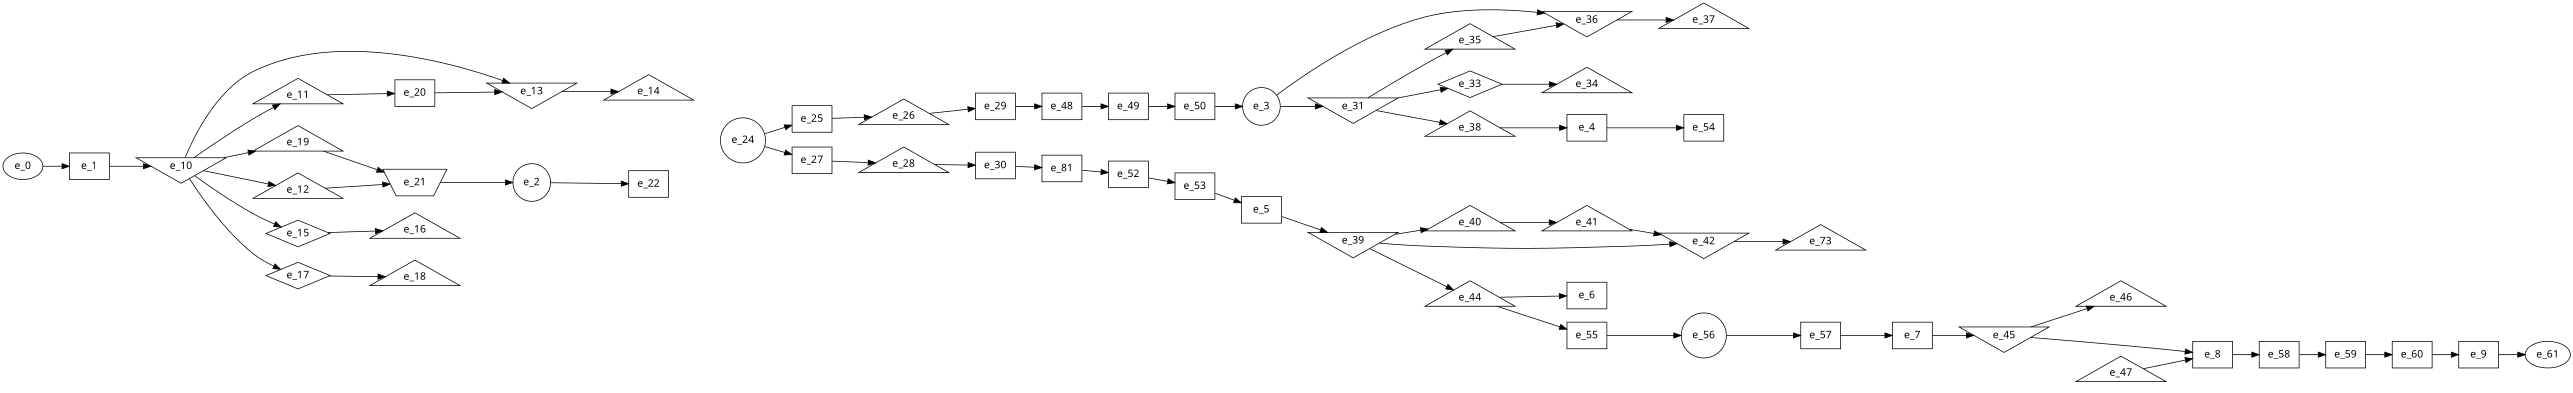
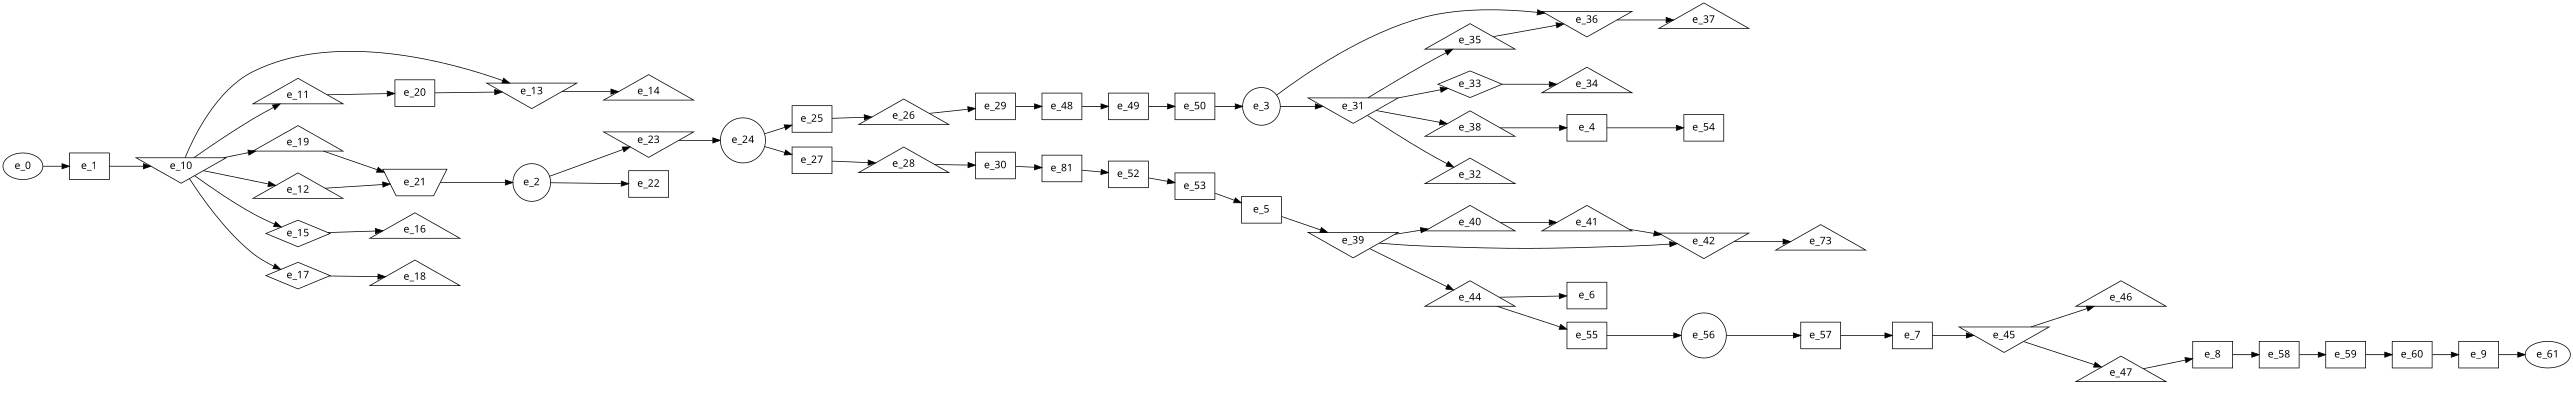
none -> (649, 140)
none -> (1470, 175)
(2108, 344) -> (2059, 353)
